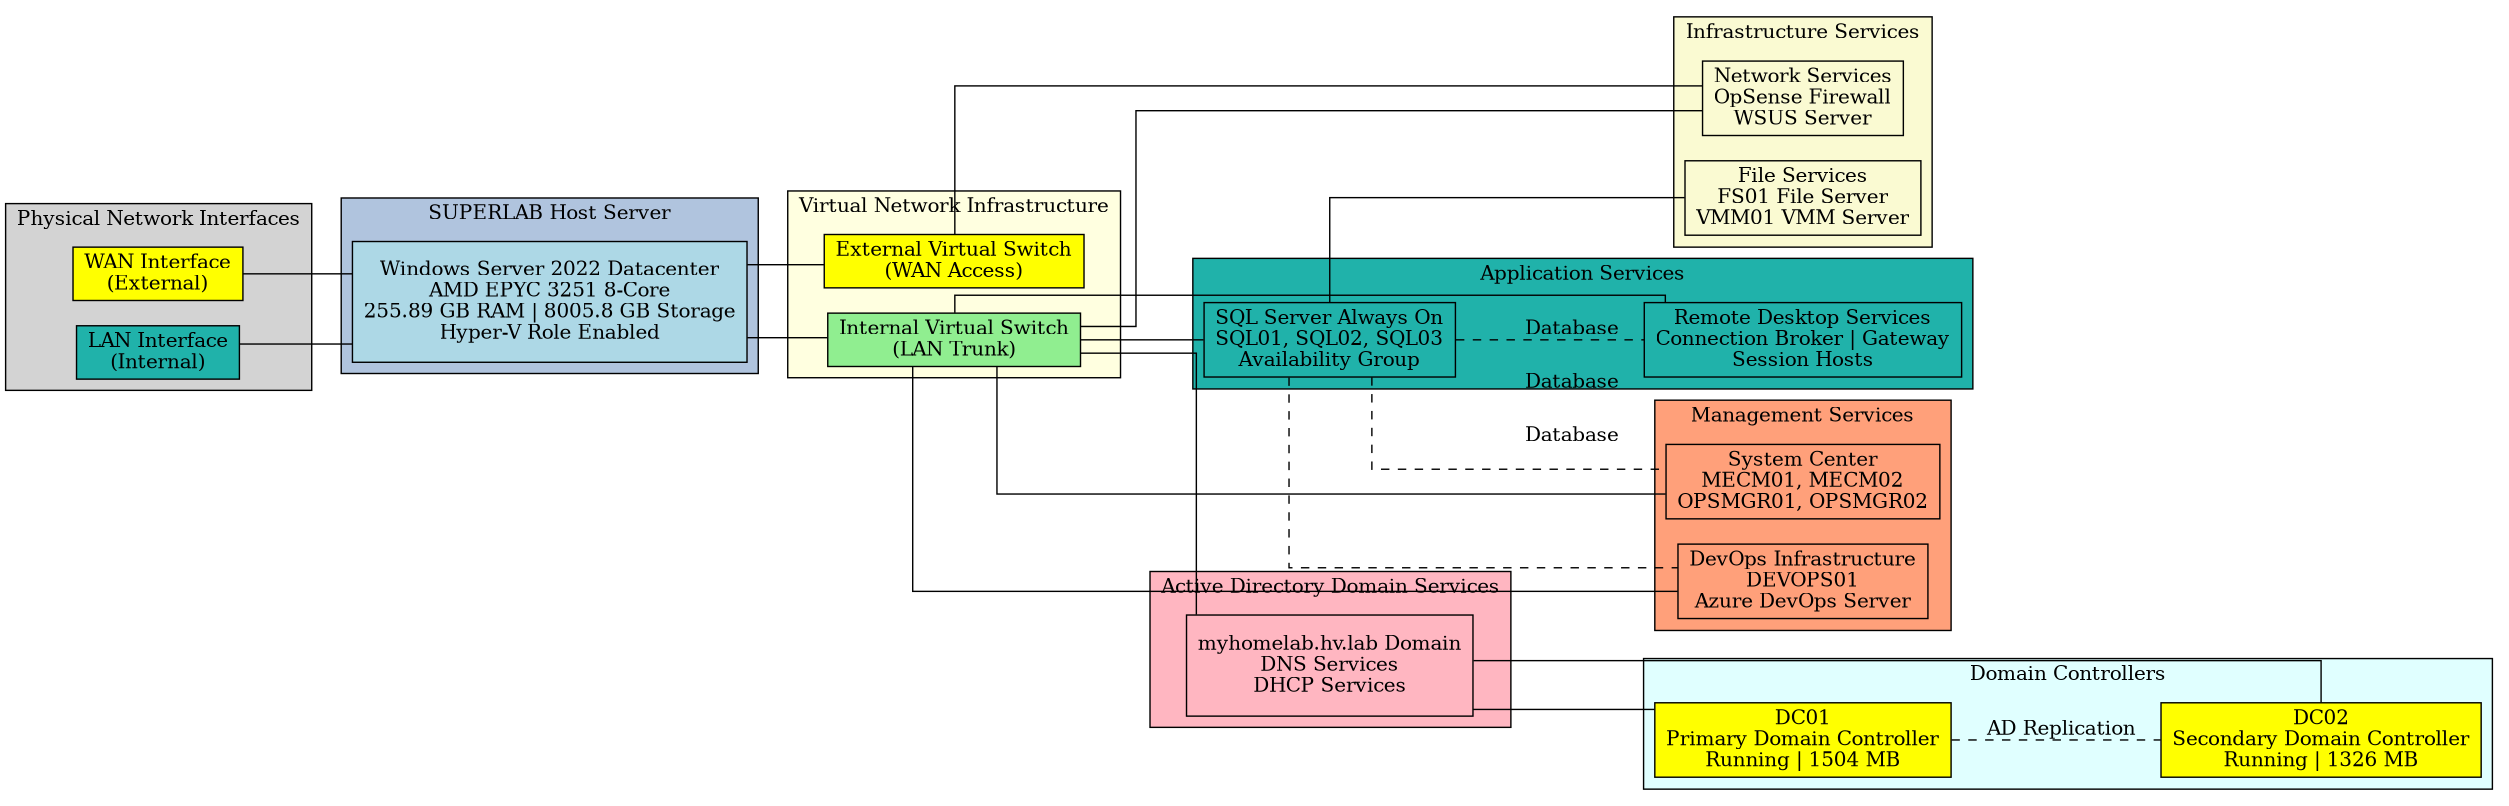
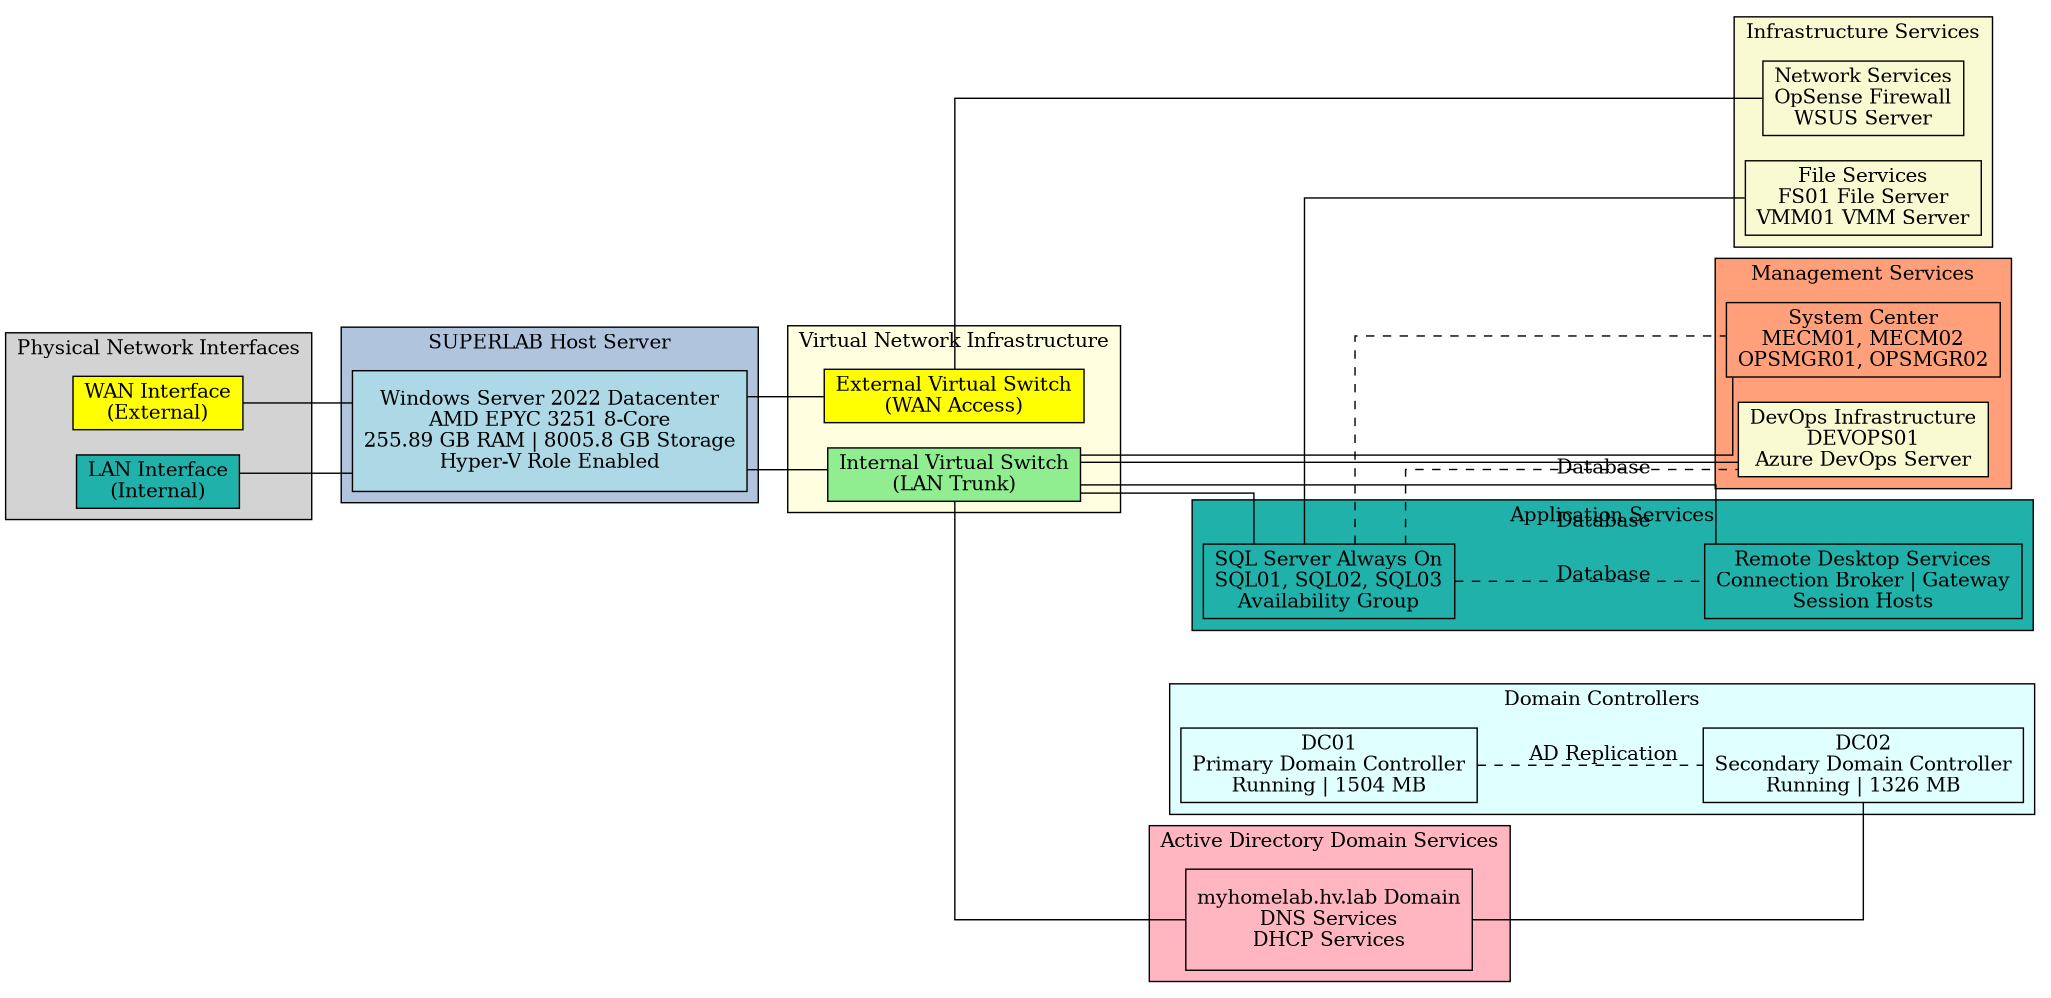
(1284, 111) -> none
(1803, 581) -> (1863, 440)
(1564, 709) -> none
(1803, 740) -> (1329, 765)
(2321, 740) -> (1863, 765)
